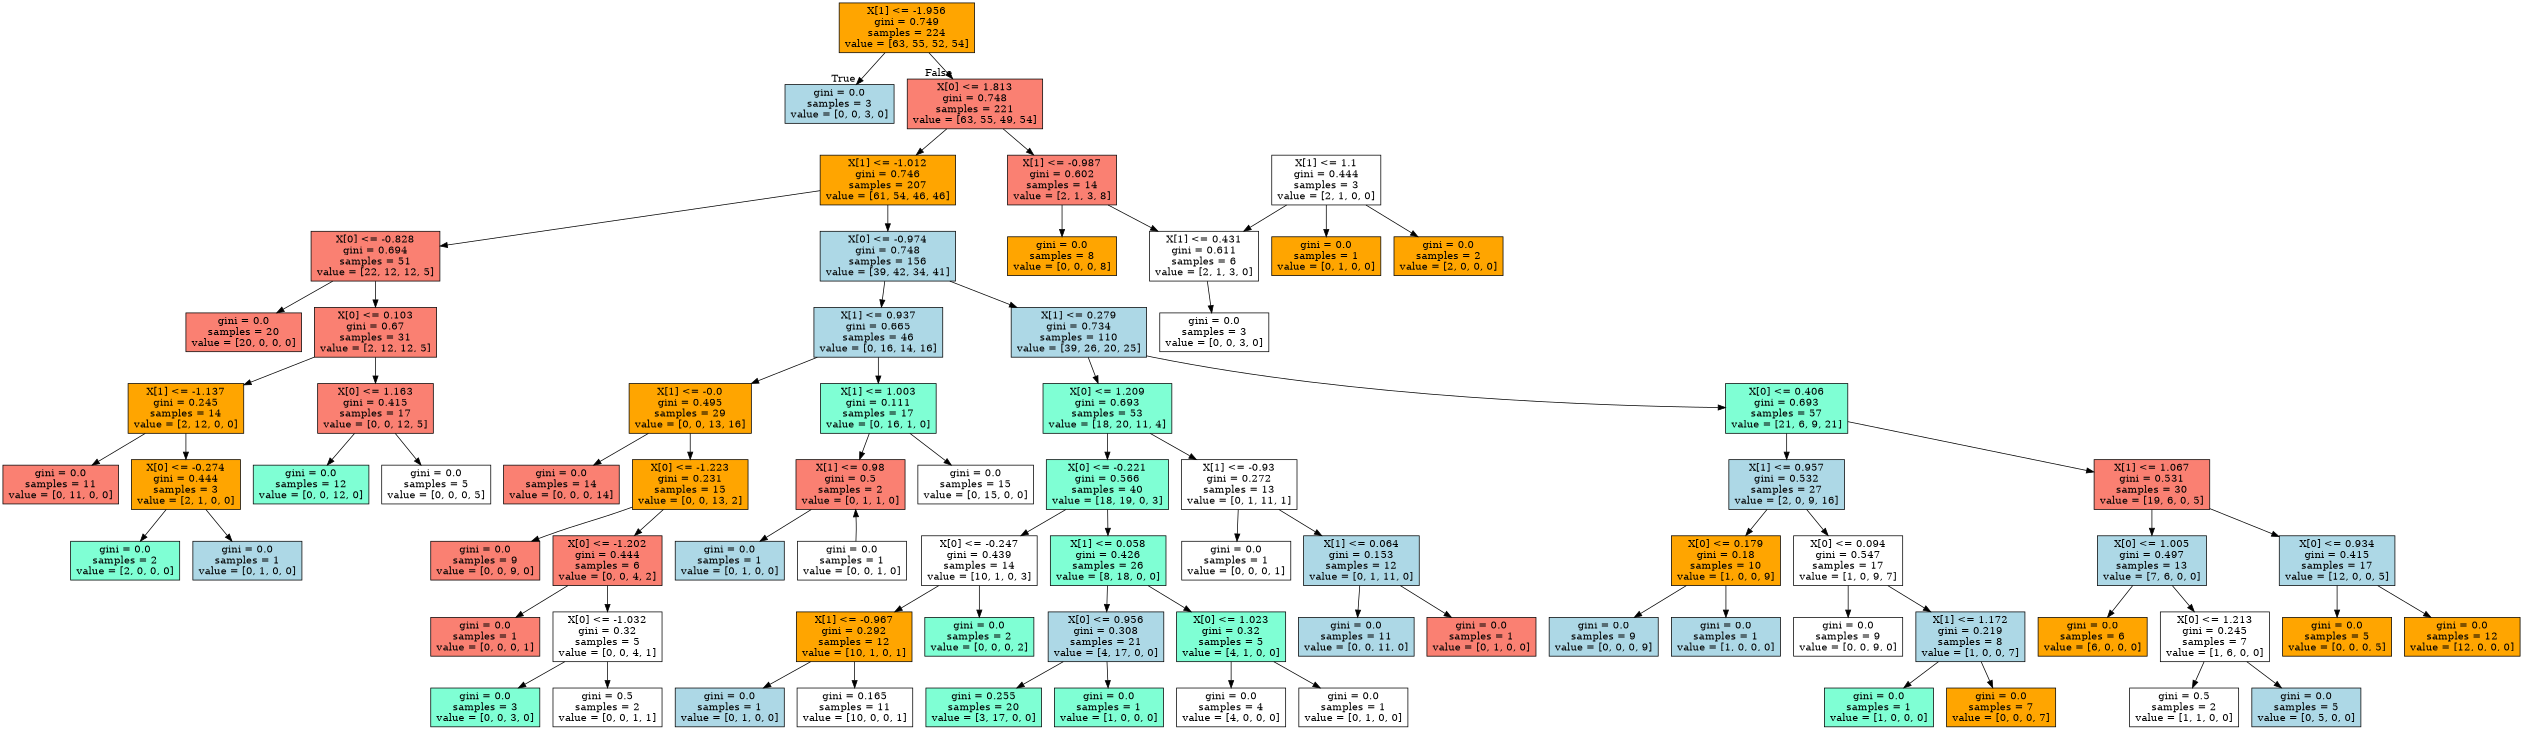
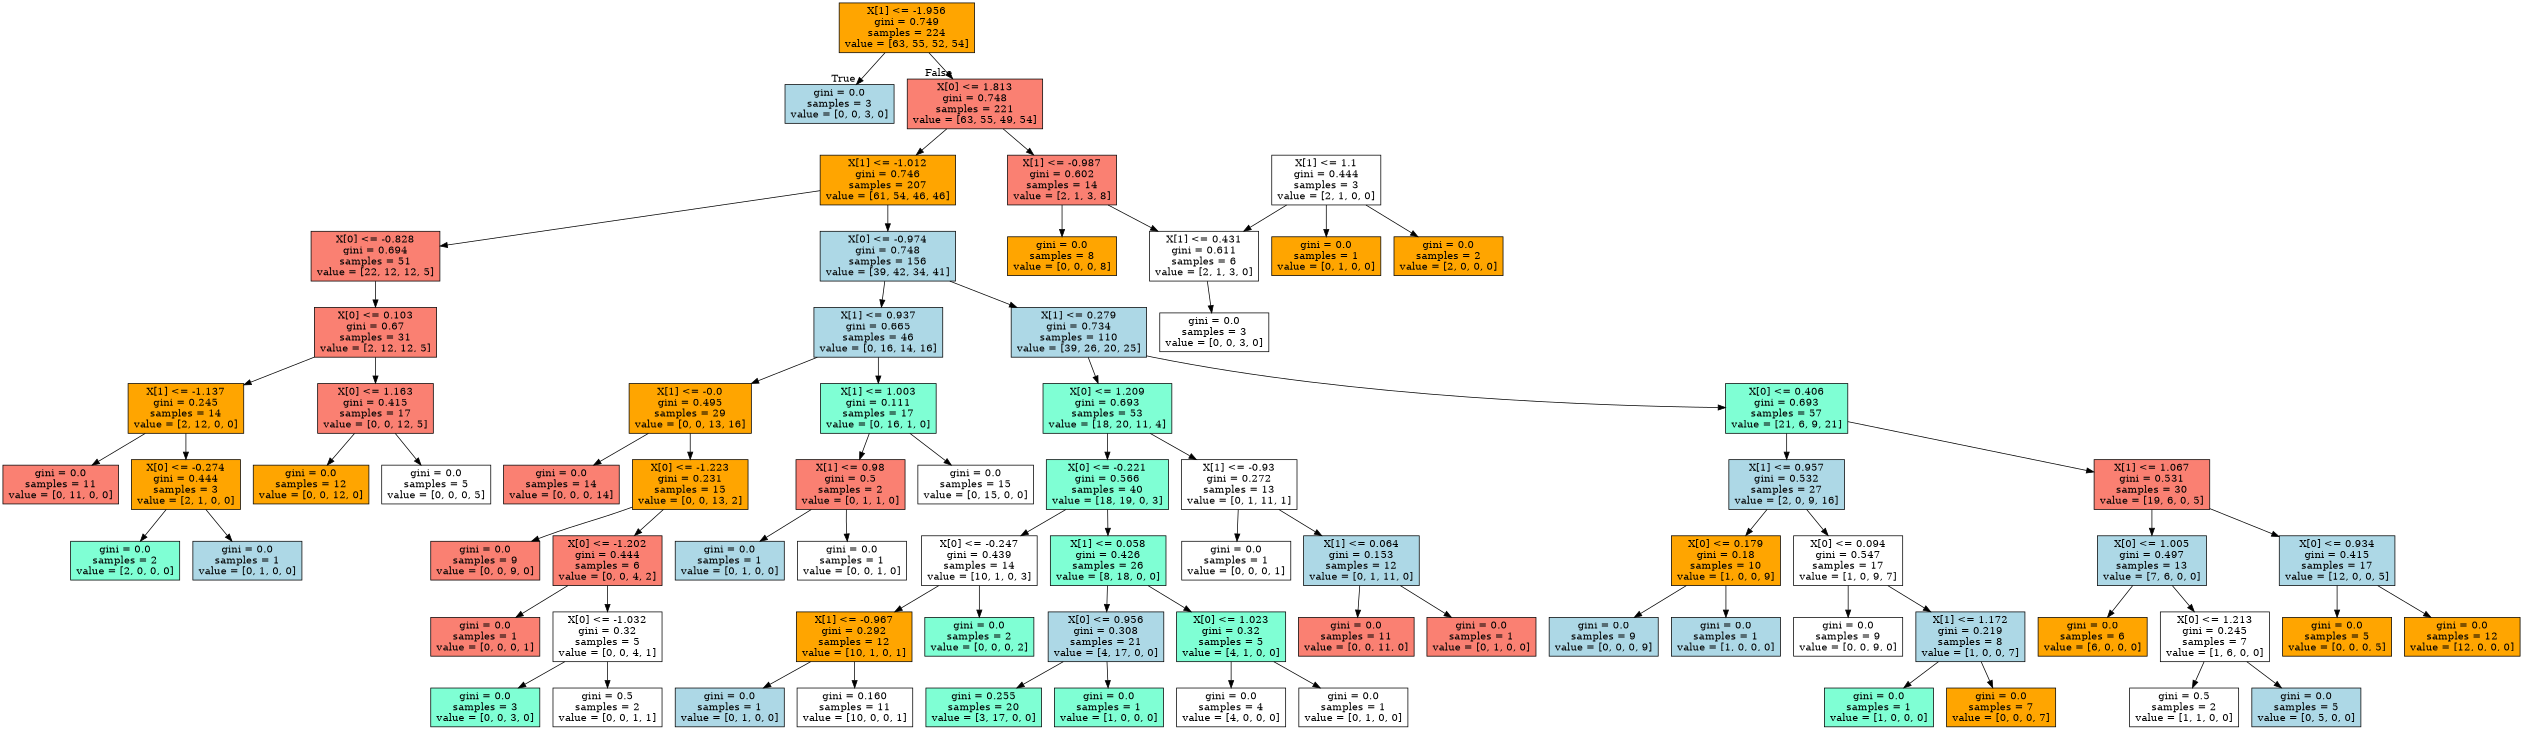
(244, 332) -> none
(311, 485) -> (311, 485)
(856, 529) -> (846, 522)
(1356, 637) -> (1356, 637)
(855, 707) -> (855, 707)
